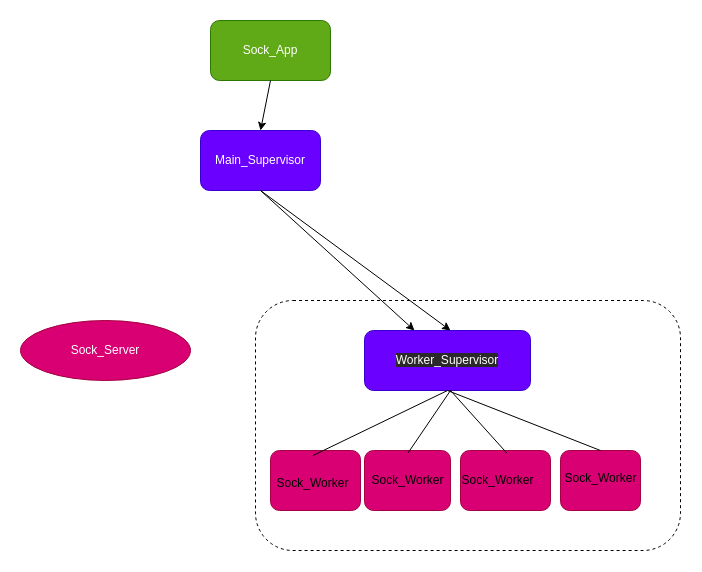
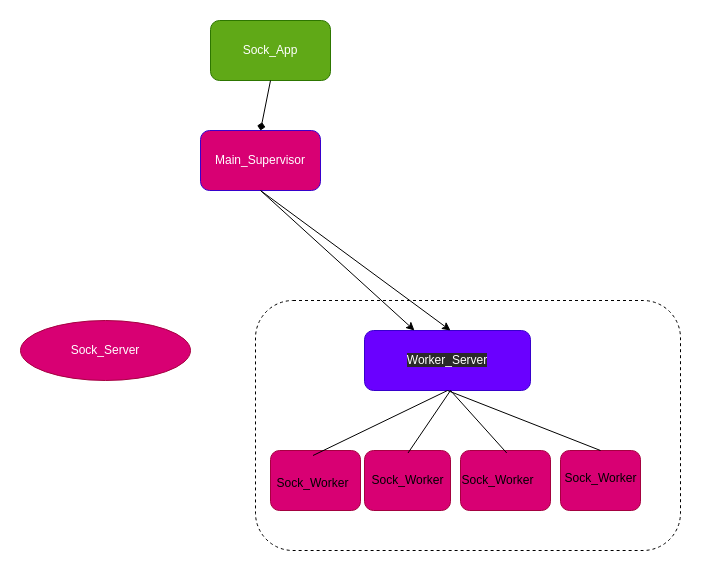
(262, 122) -> (262, 122)
(261, 161) -> (261, 161)
(448, 361) -> (448, 361)
